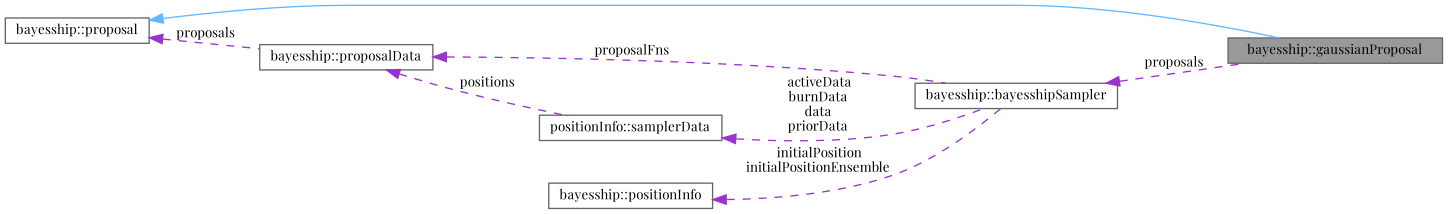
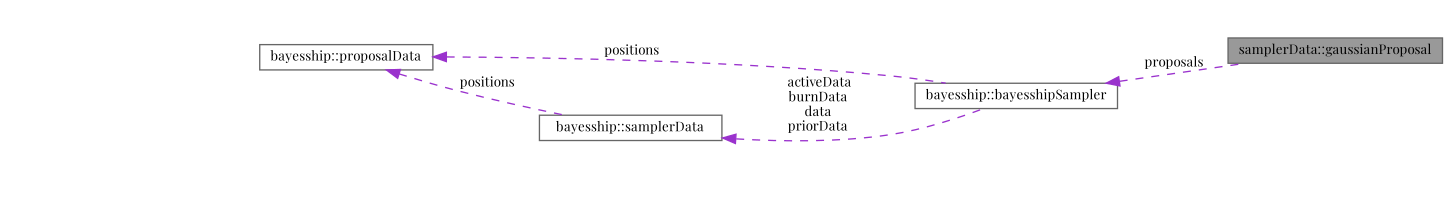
(77, 31) -> none
(631, 51) -> (631, 51)
(1335, 51) -> (1335, 51)
(631, 128) -> (631, 128)
(631, 196) -> none
